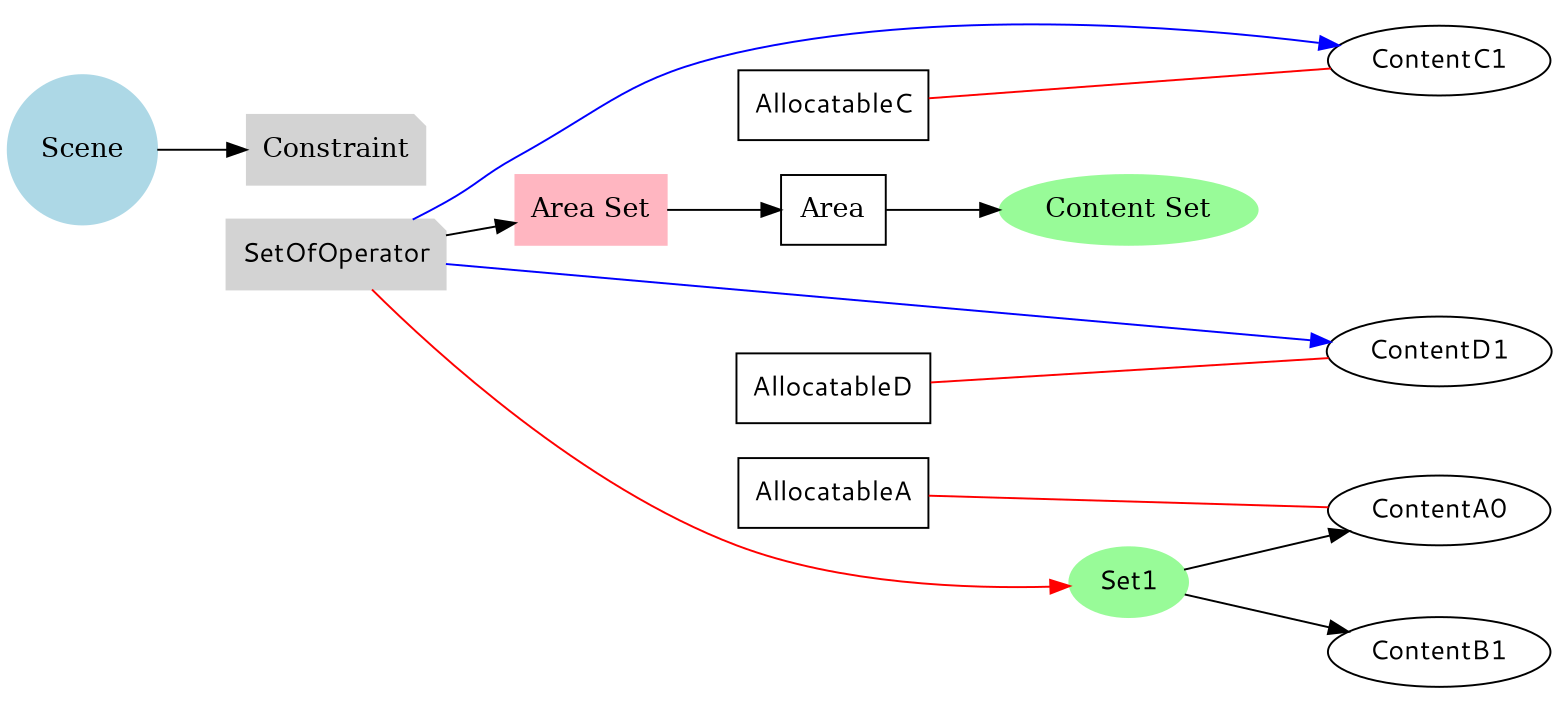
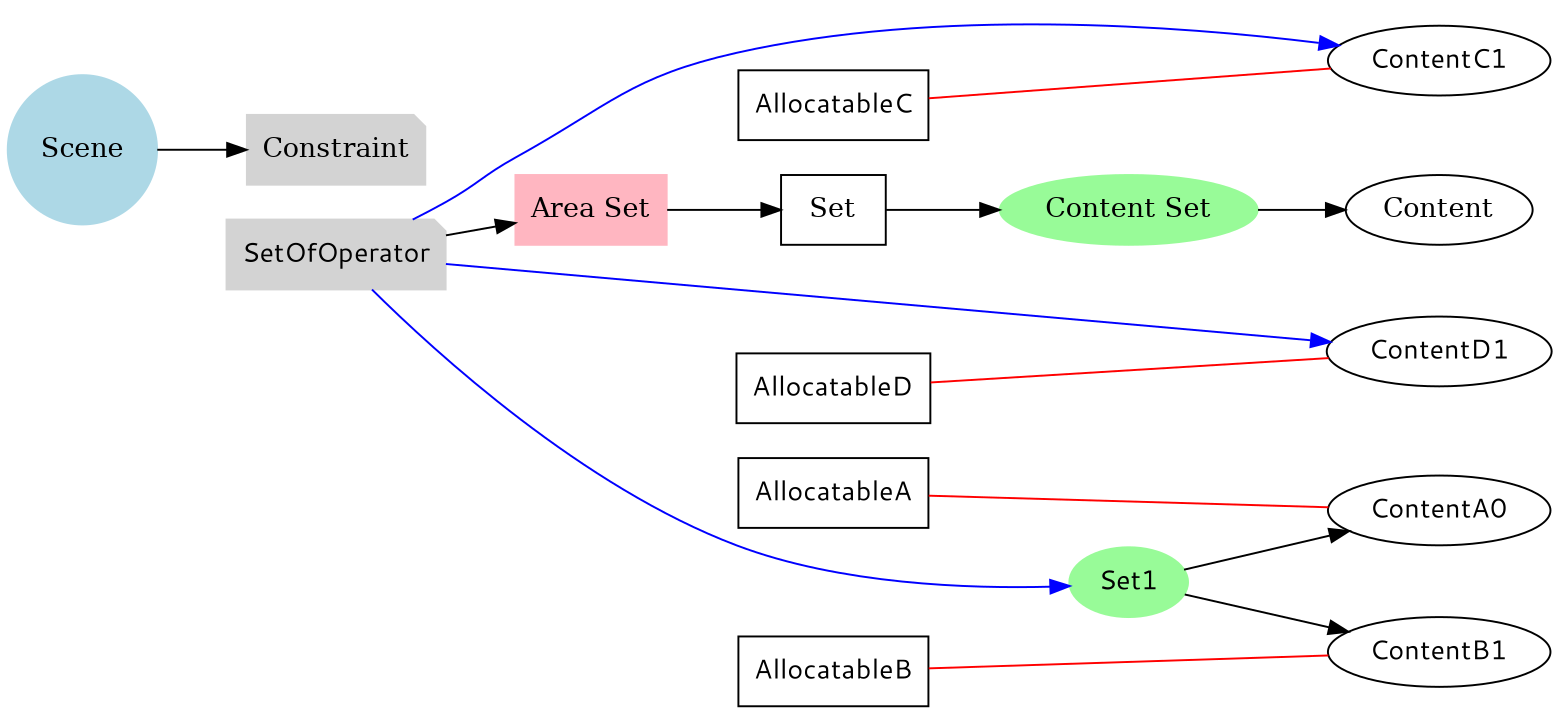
(833, 210) -> (833, 210)
none -> (1439, 210)
(677, 519) -> (677, 519)
none -> (833, 671)
